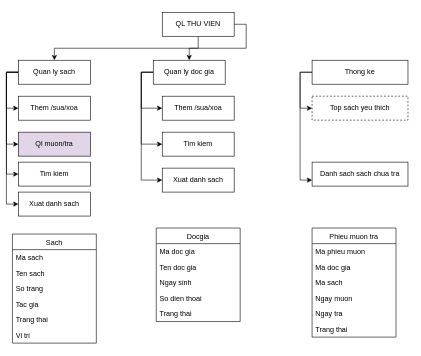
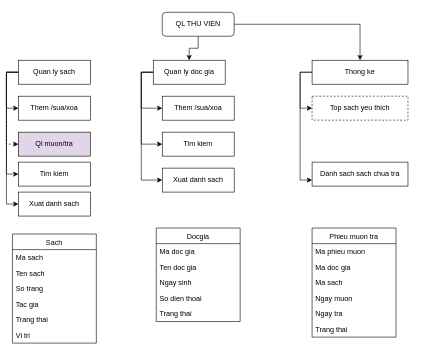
(198, 24) -> (198, 24)
(54, 51) -> (359, 24)
(10, 144) -> (10, 144)
